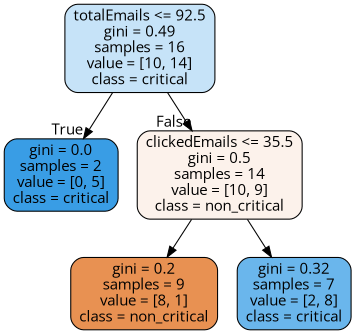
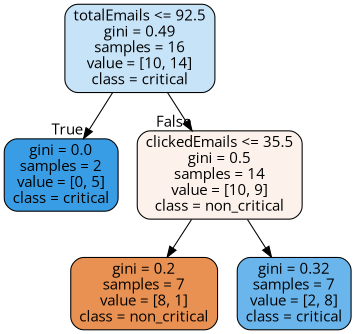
(144, 294) -> (144, 294)
